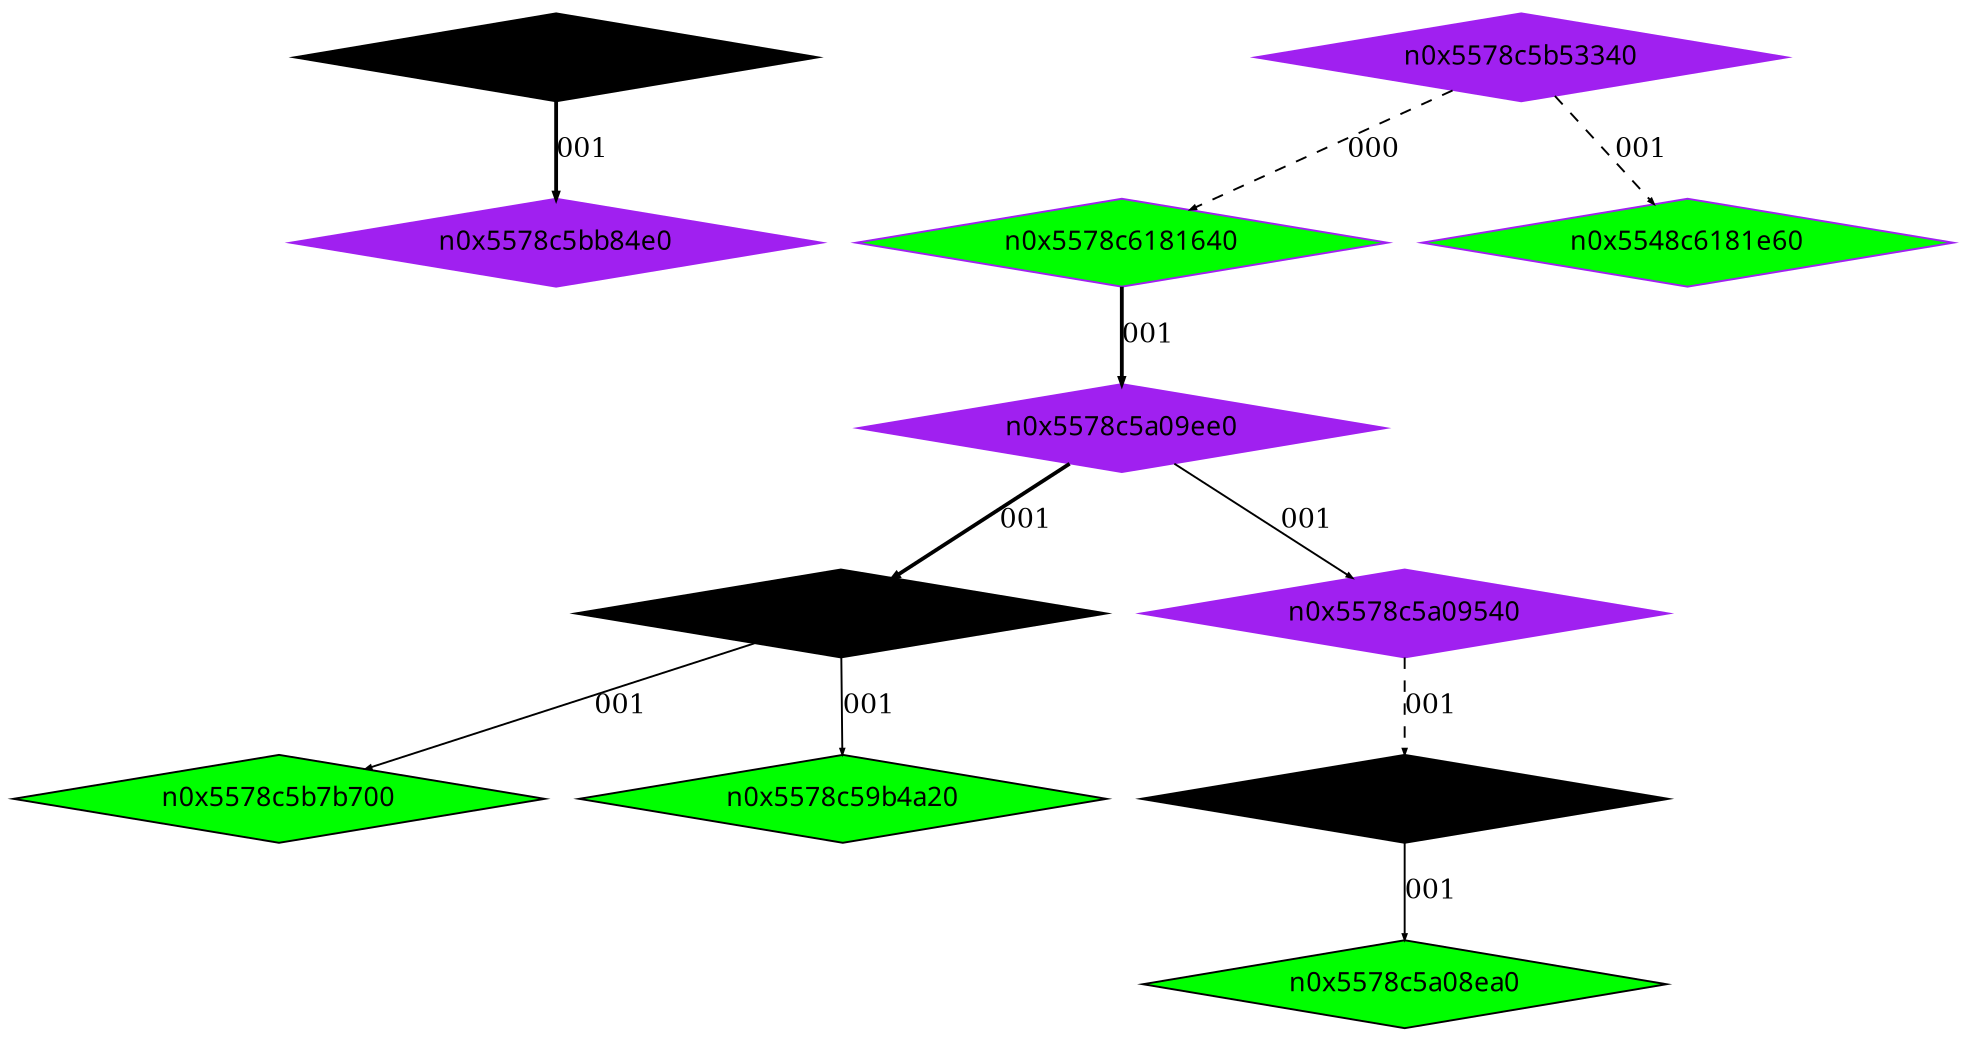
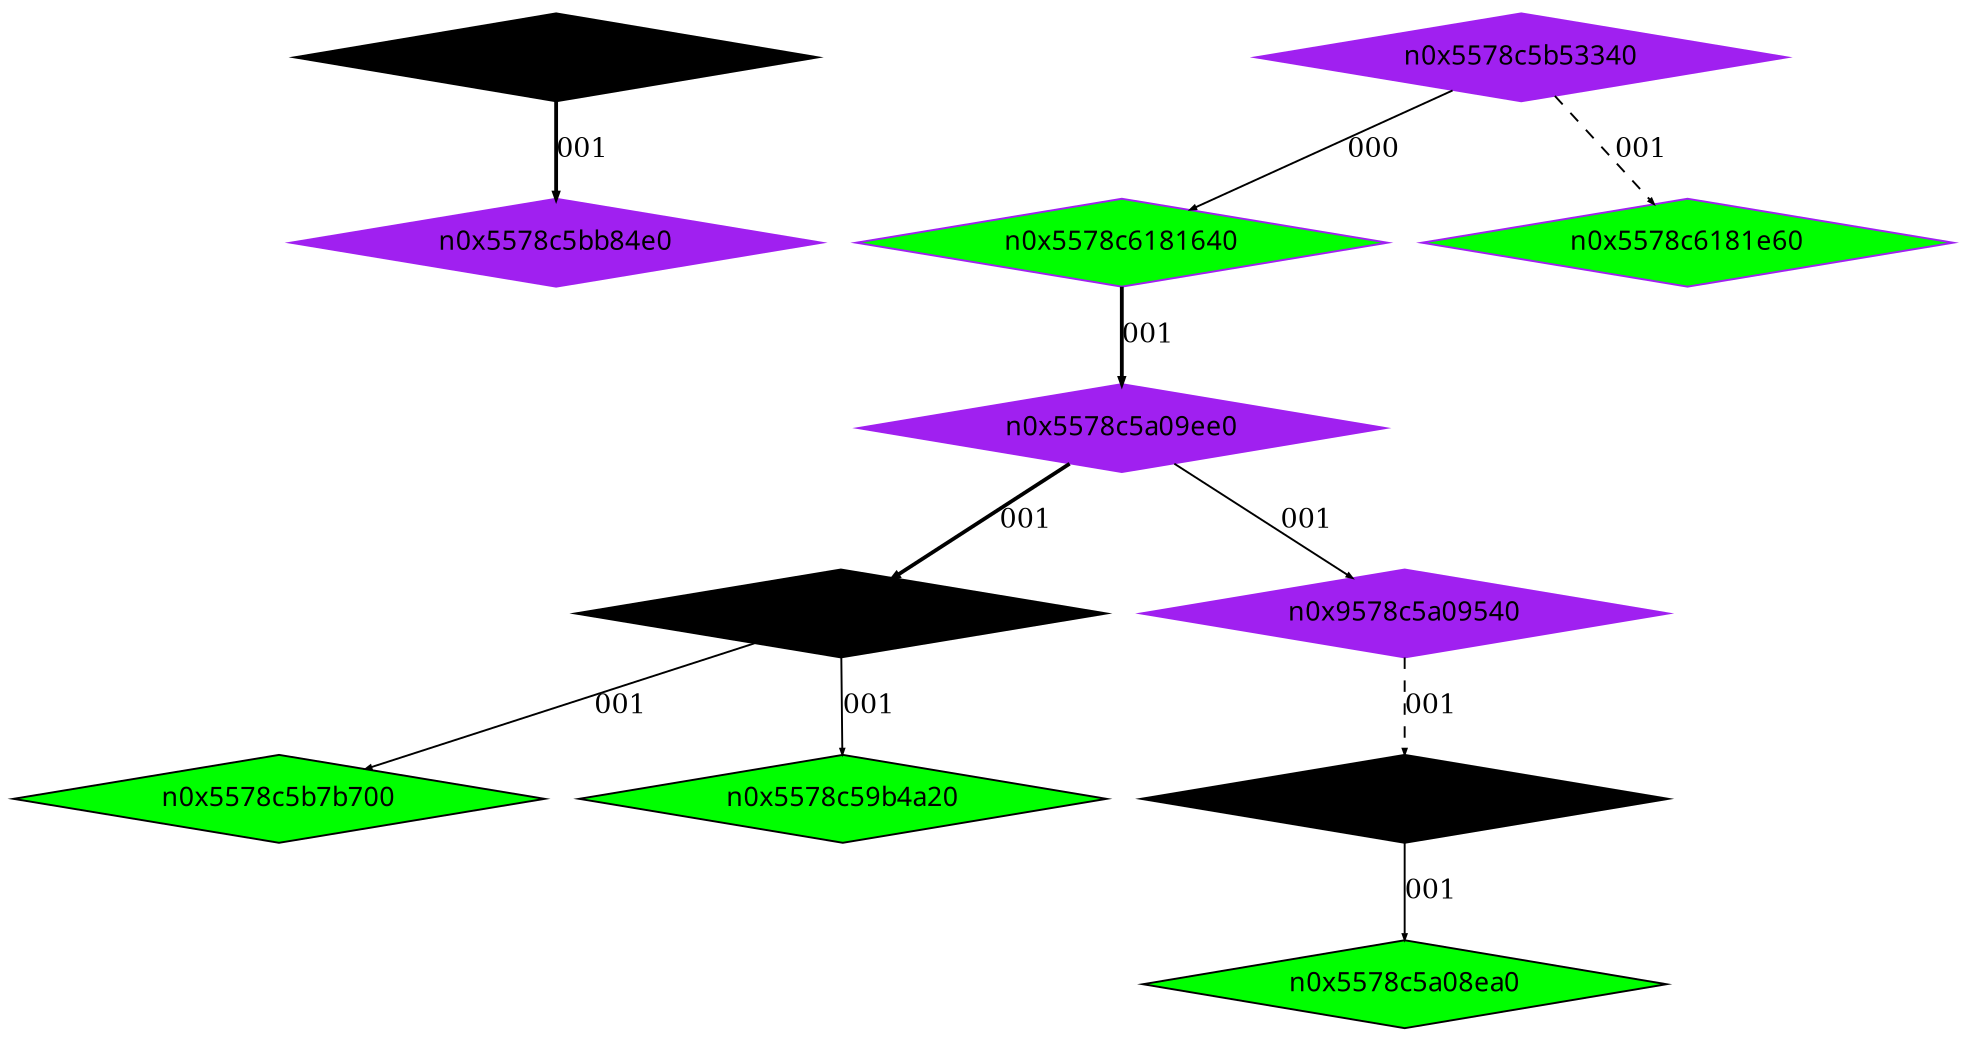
(1324, 149) -> (1324, 149)
(1688, 243) -> (1688, 243)
(1405, 613) -> (1405, 613)
